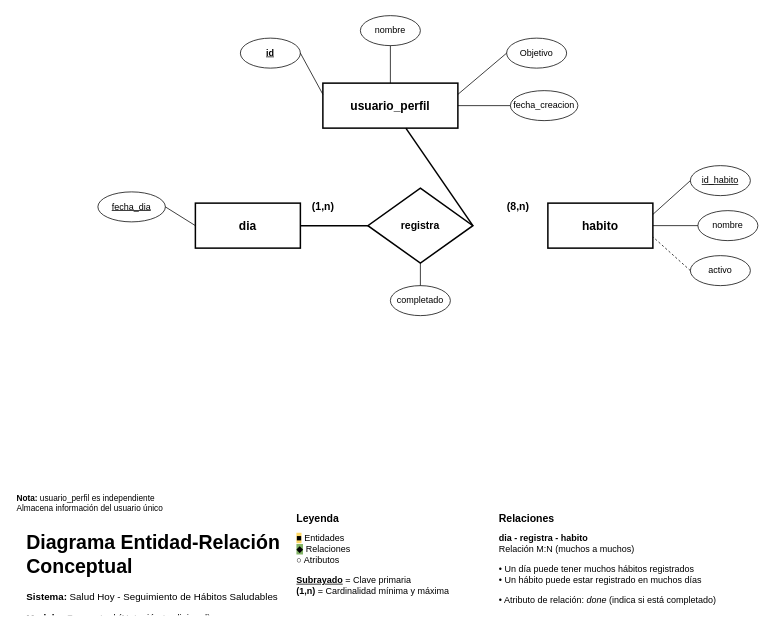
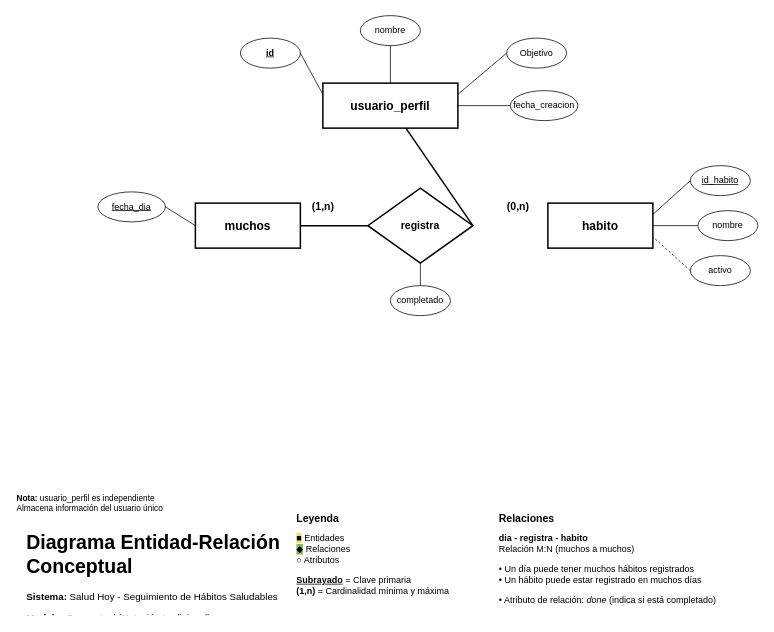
(518, 207) -> (518, 207)
(248, 225) -> (248, 225)
